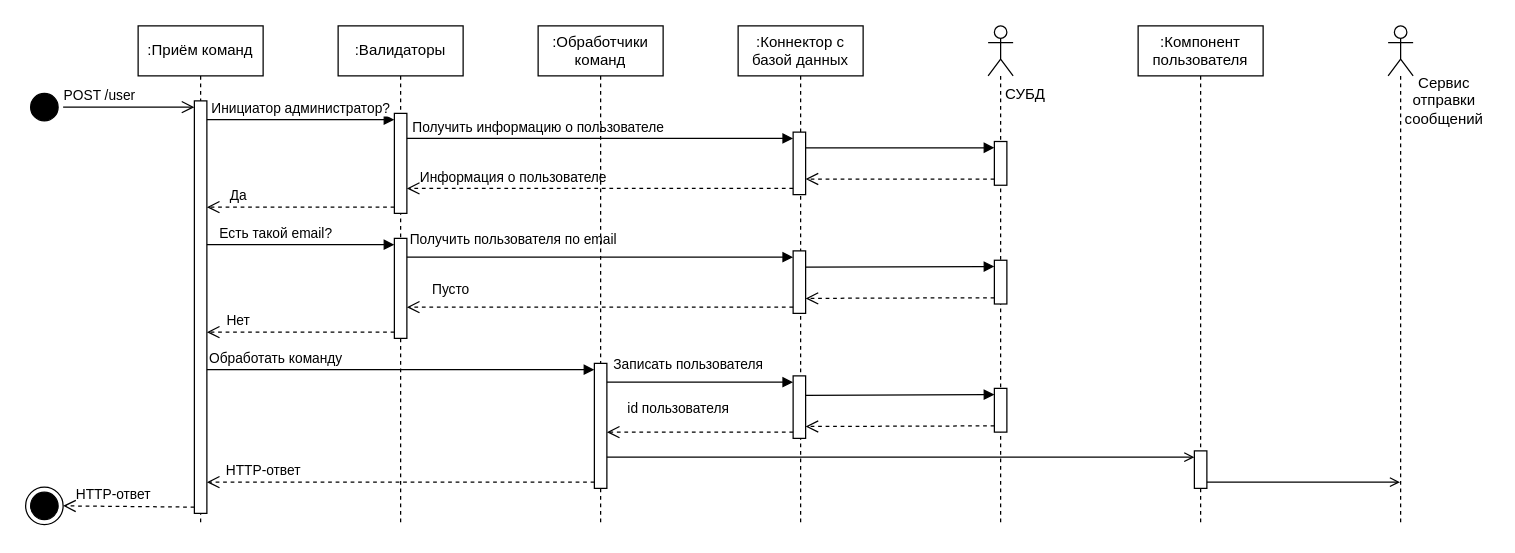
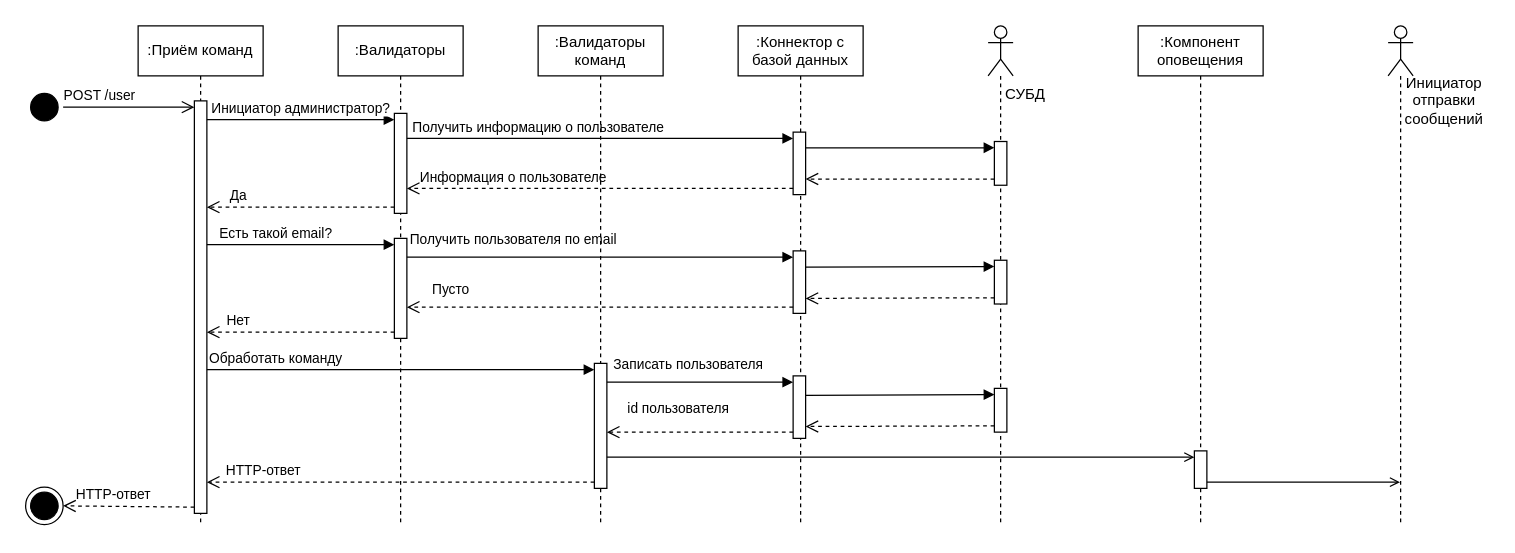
(601, 51) -> (601, 51)
(1201, 51) -> (1201, 51)
(1444, 101) -> (1444, 101)
